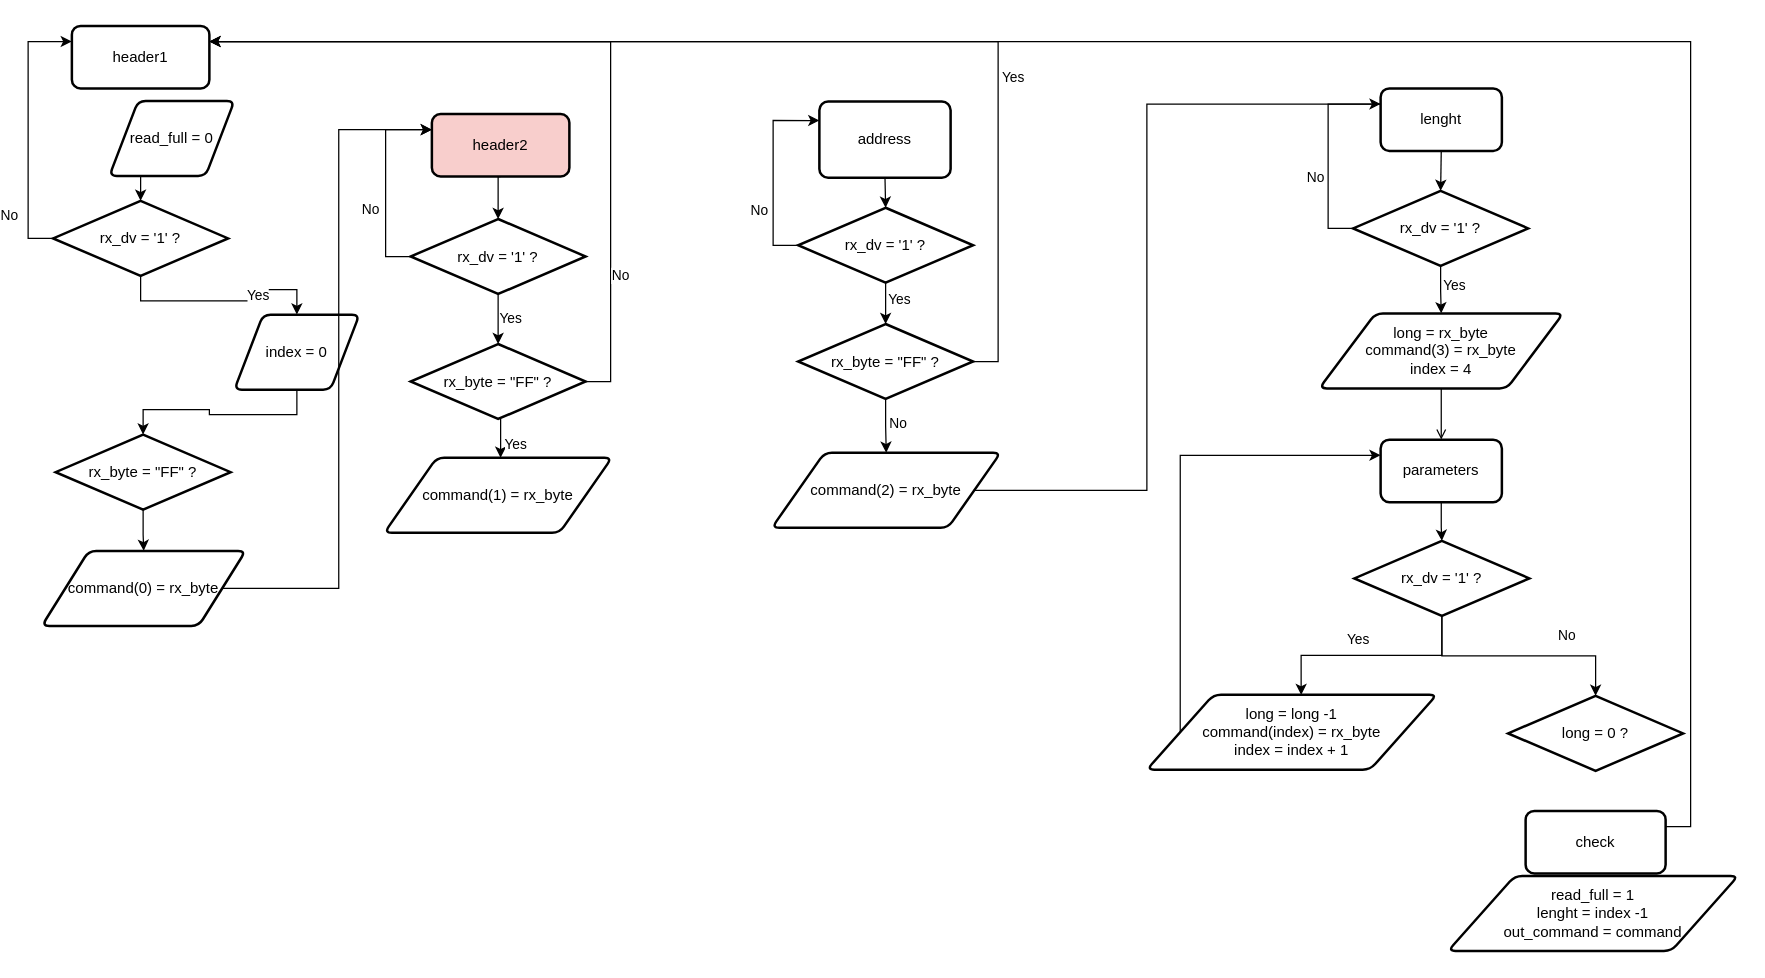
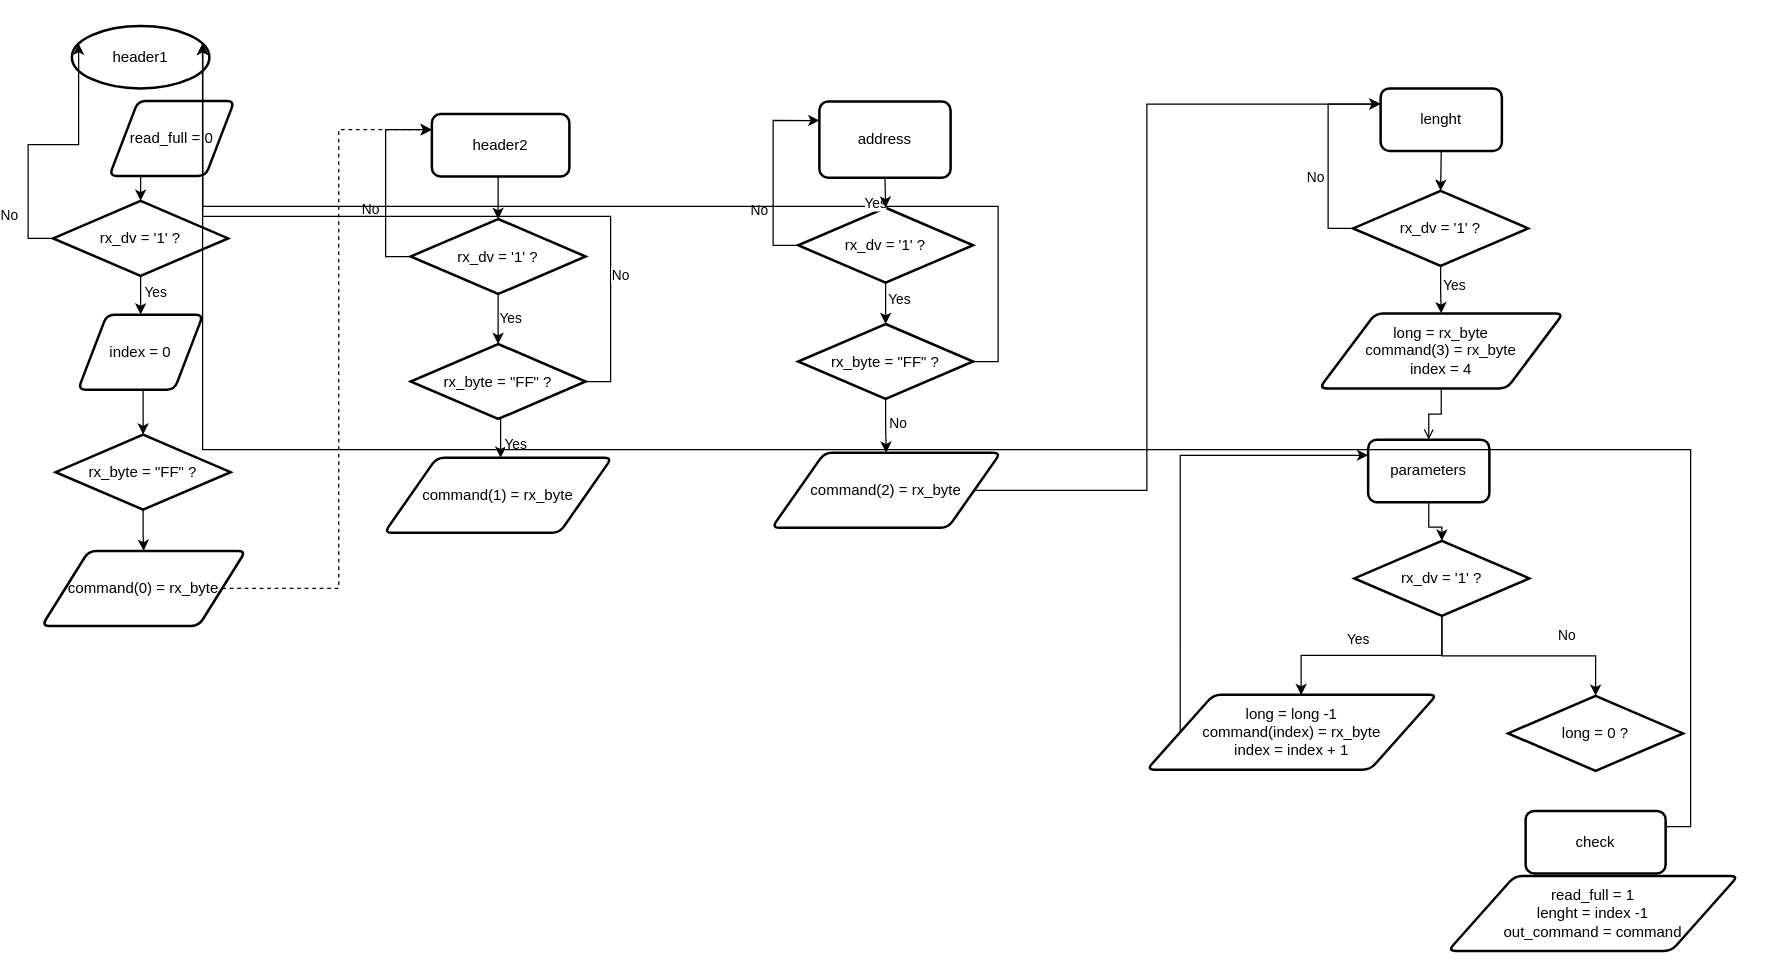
(141, 57) -> (141, 57)
(501, 145) -> (501, 145)
(297, 352) -> (141, 352)
(339, 395) -> (339, 395)
(1147, 451) -> (1147, 451)
(1441, 471) -> (1429, 471)
